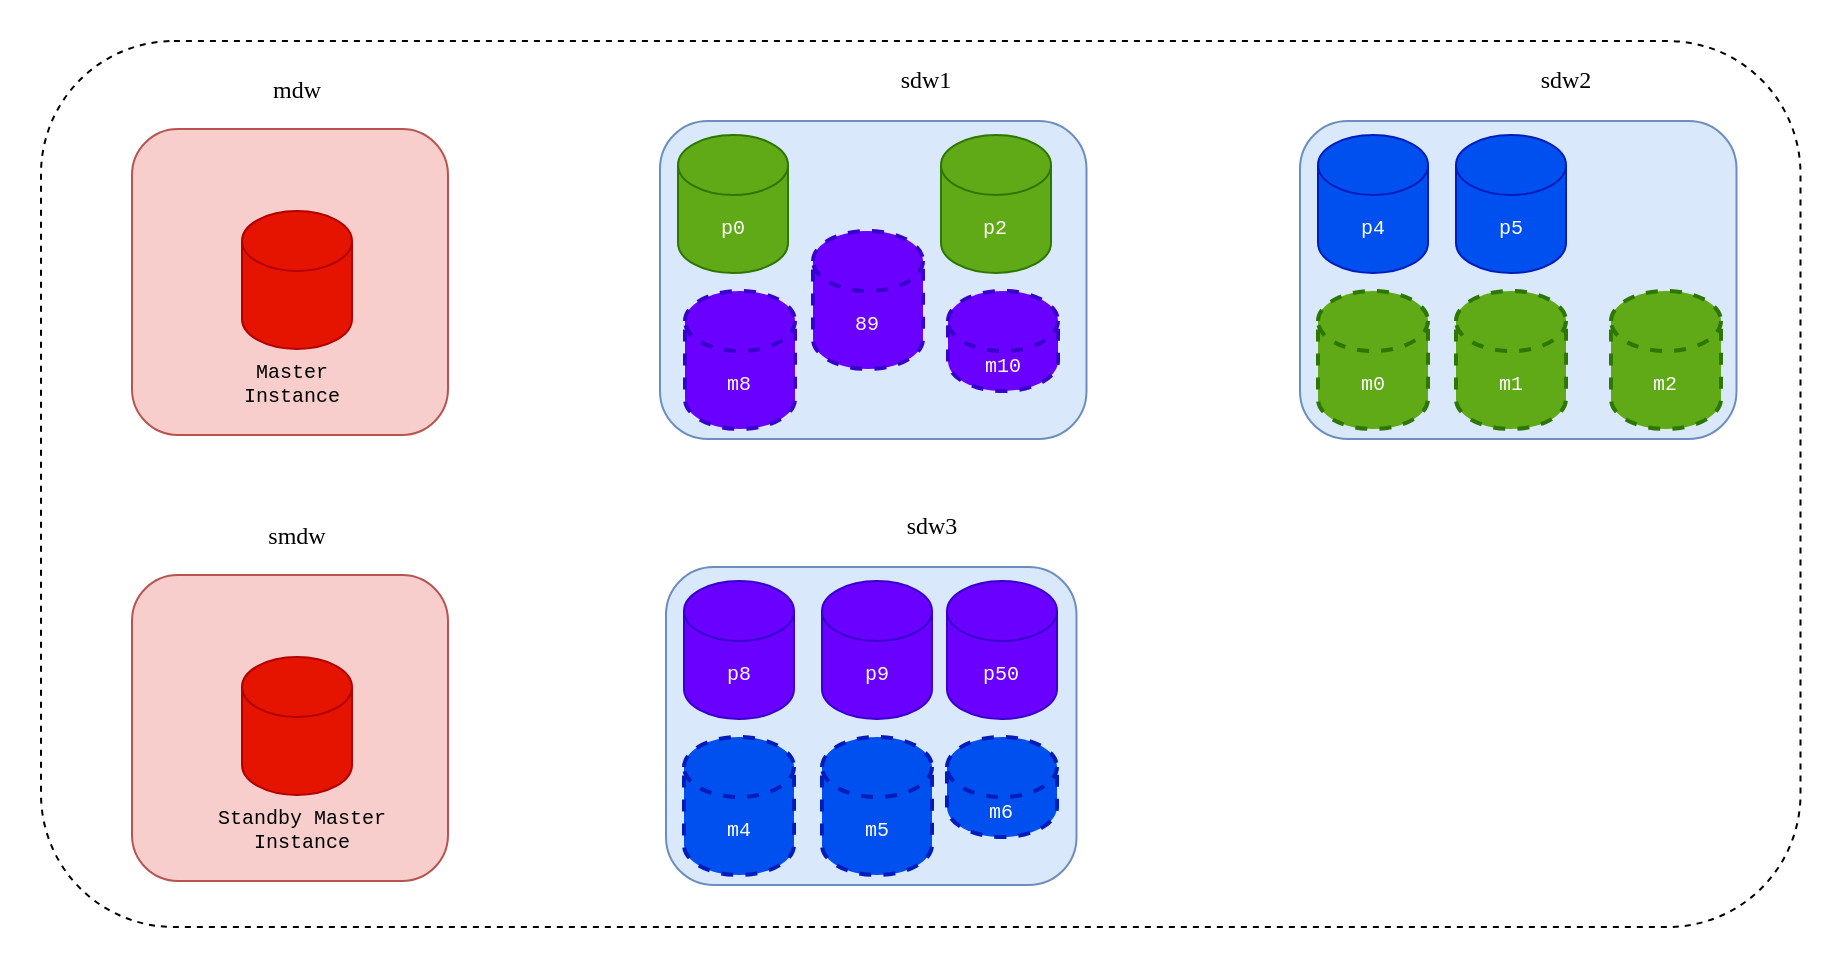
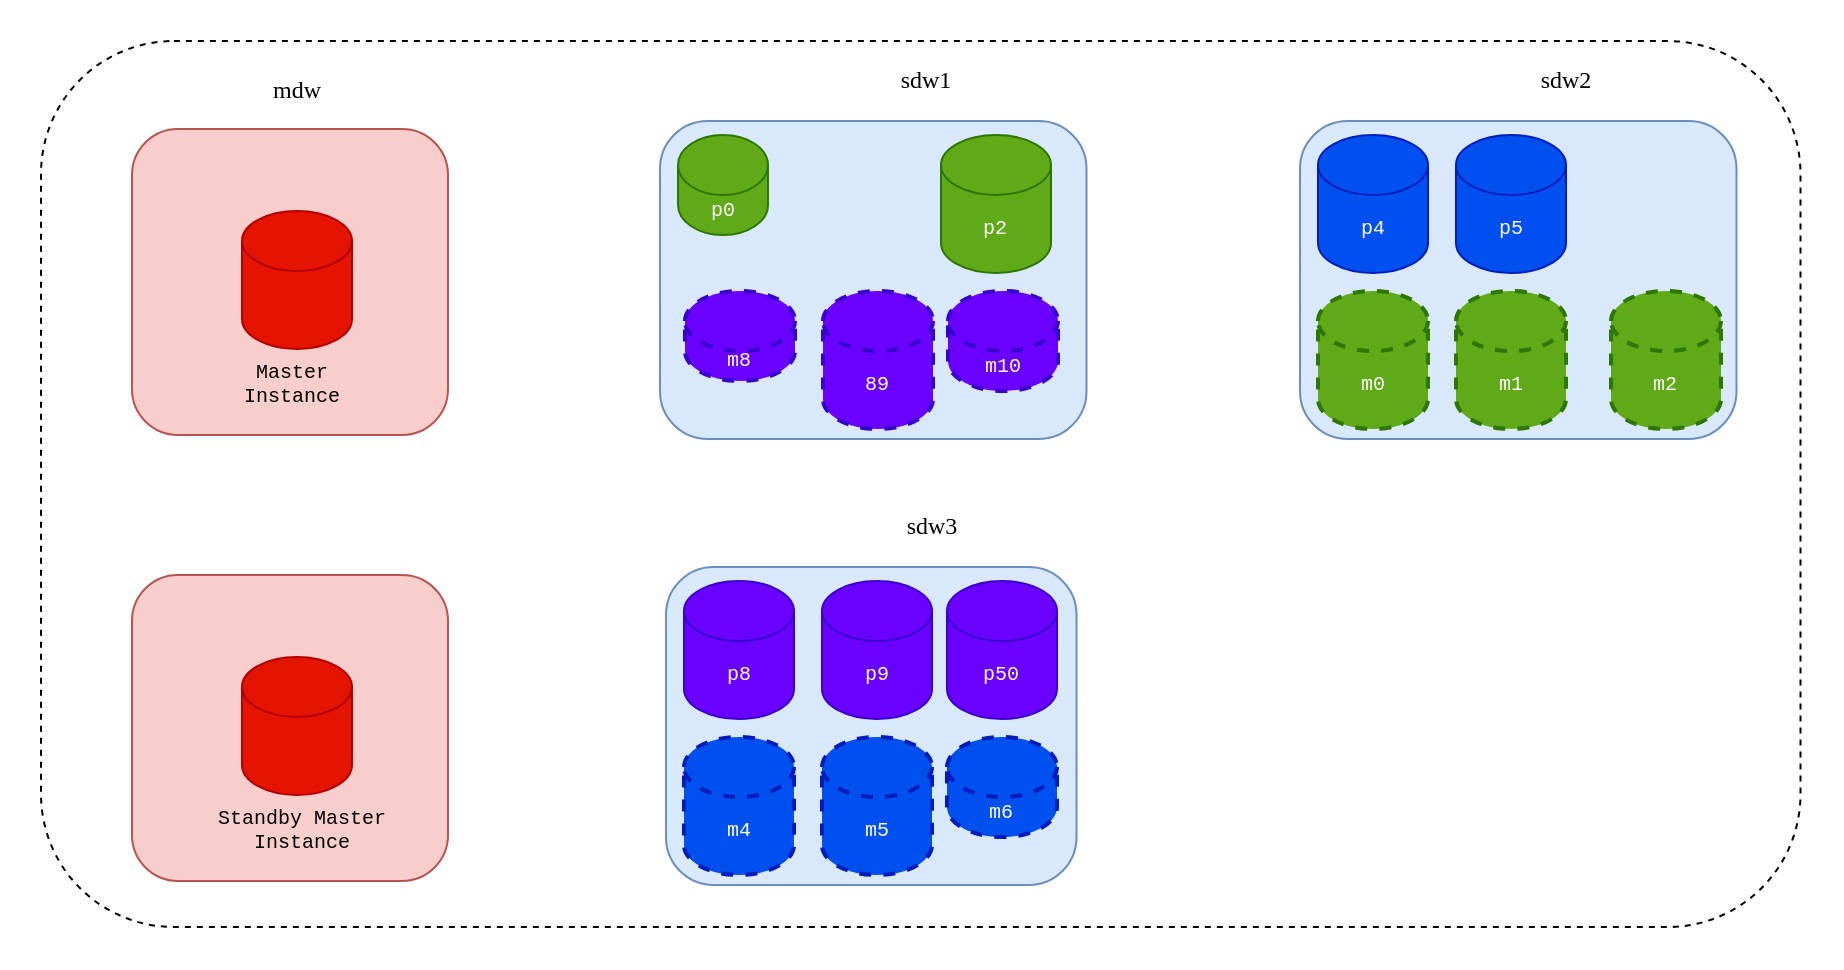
(733, 204) -> (723, 185)
(868, 300) -> (878, 360)
(740, 360) -> (740, 336)
(297, 537) -> none
